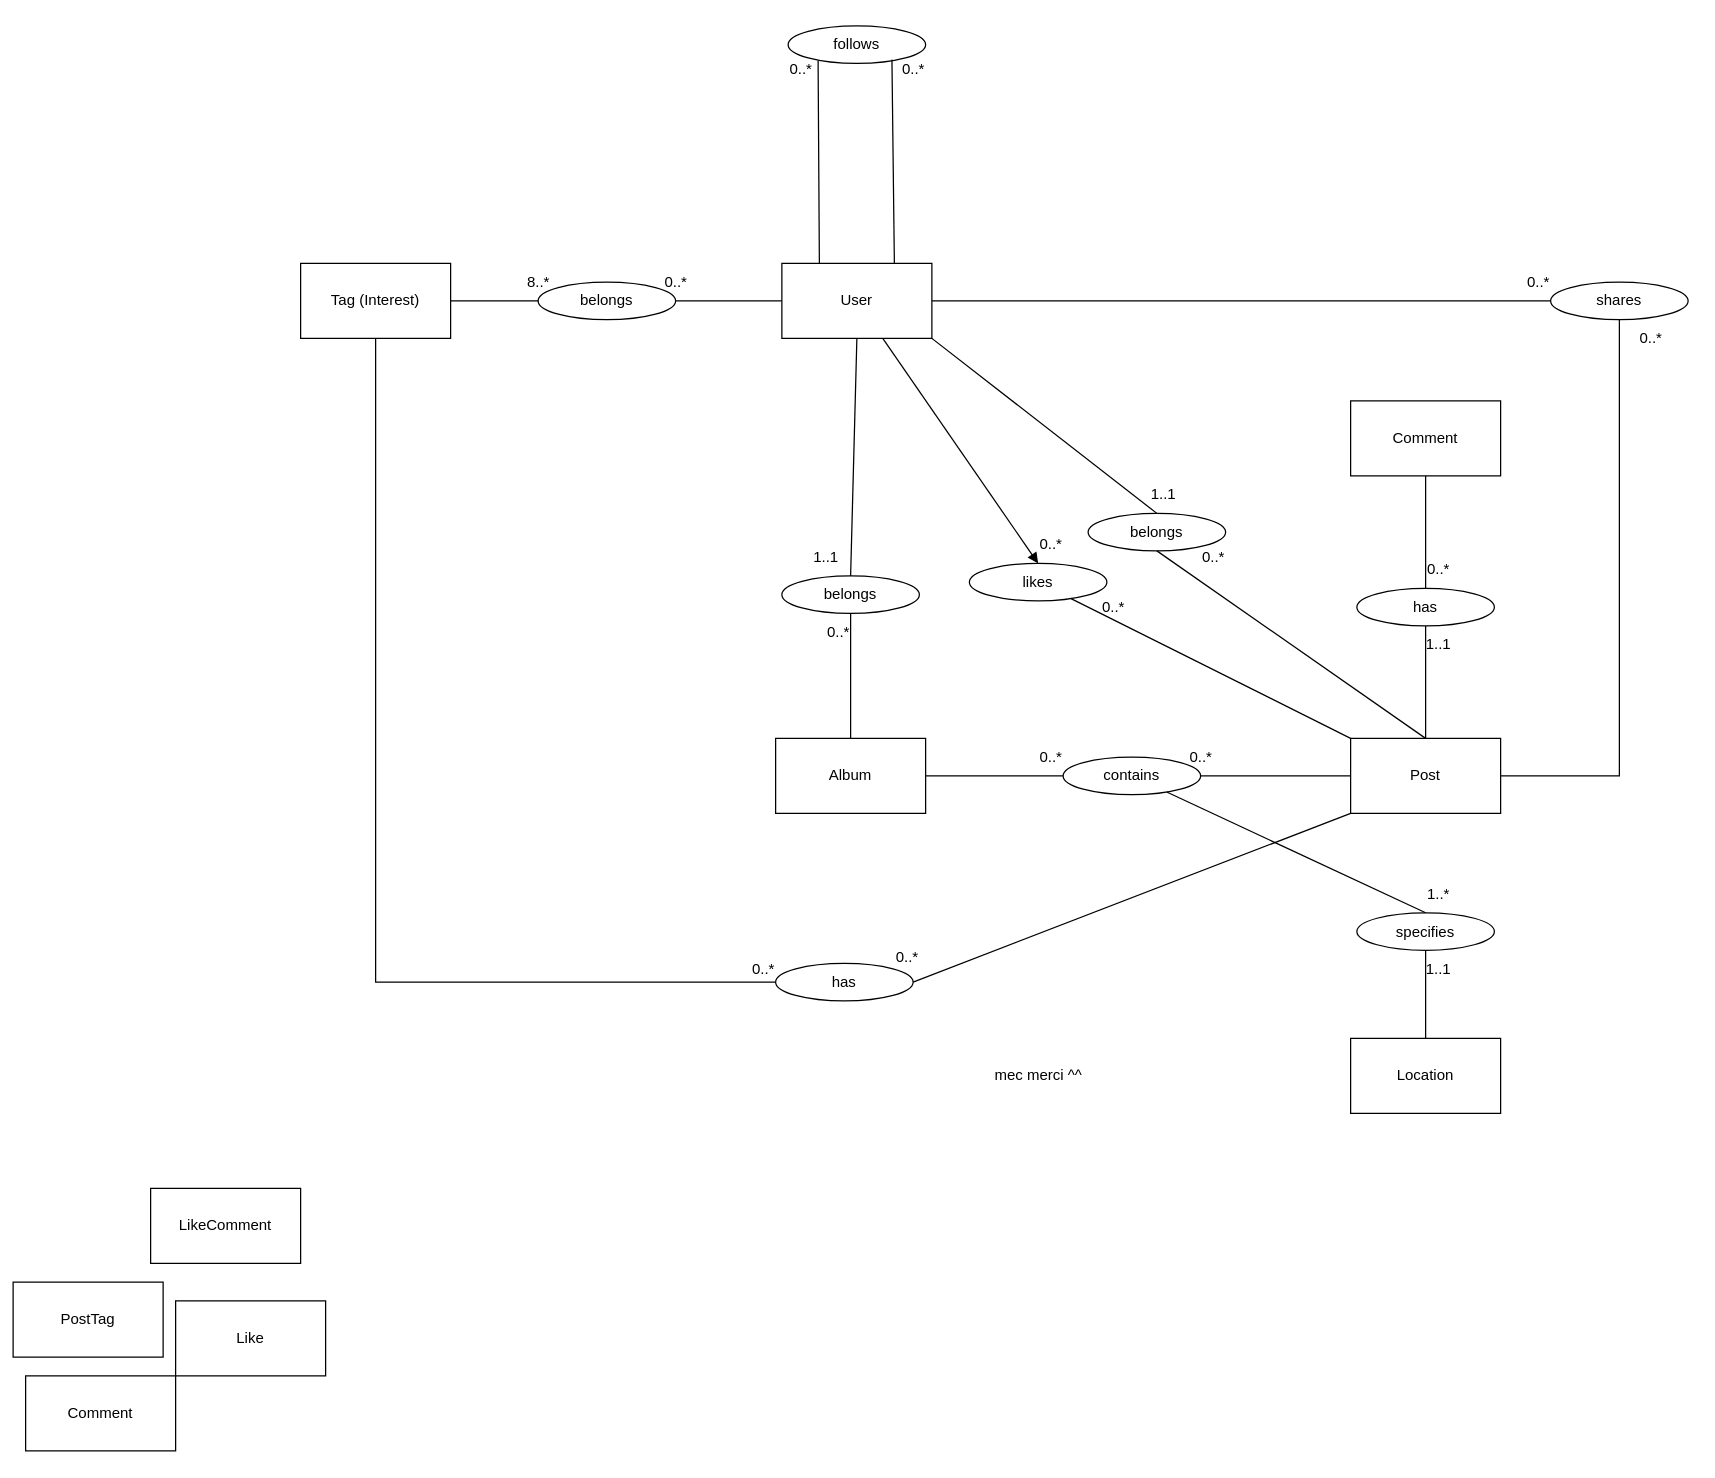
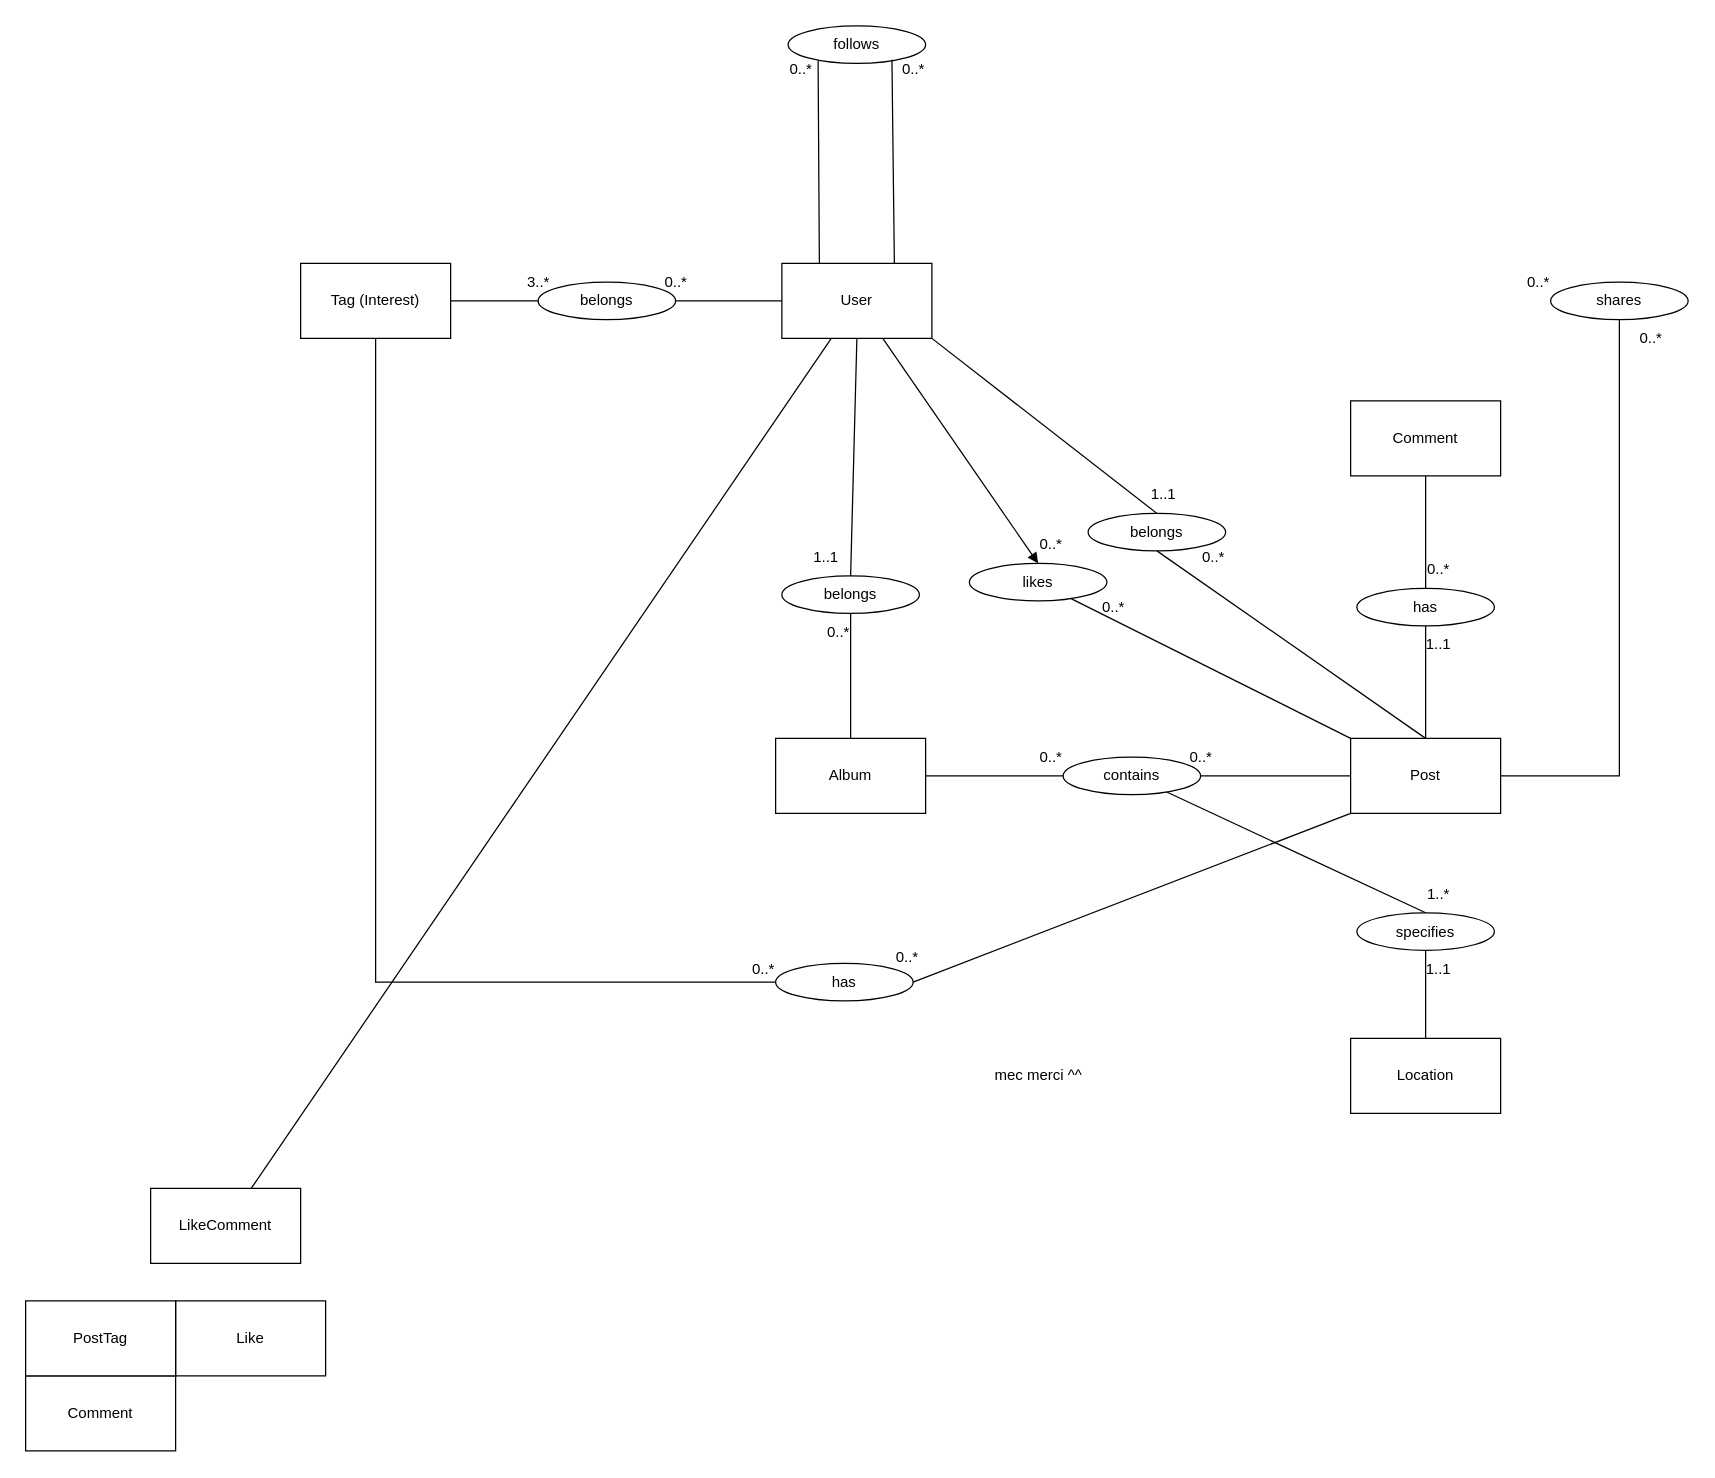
(539, 282) -> (539, 282)
(1241, 301) -> (542, 763)
(88, 1319) -> (101, 1338)
